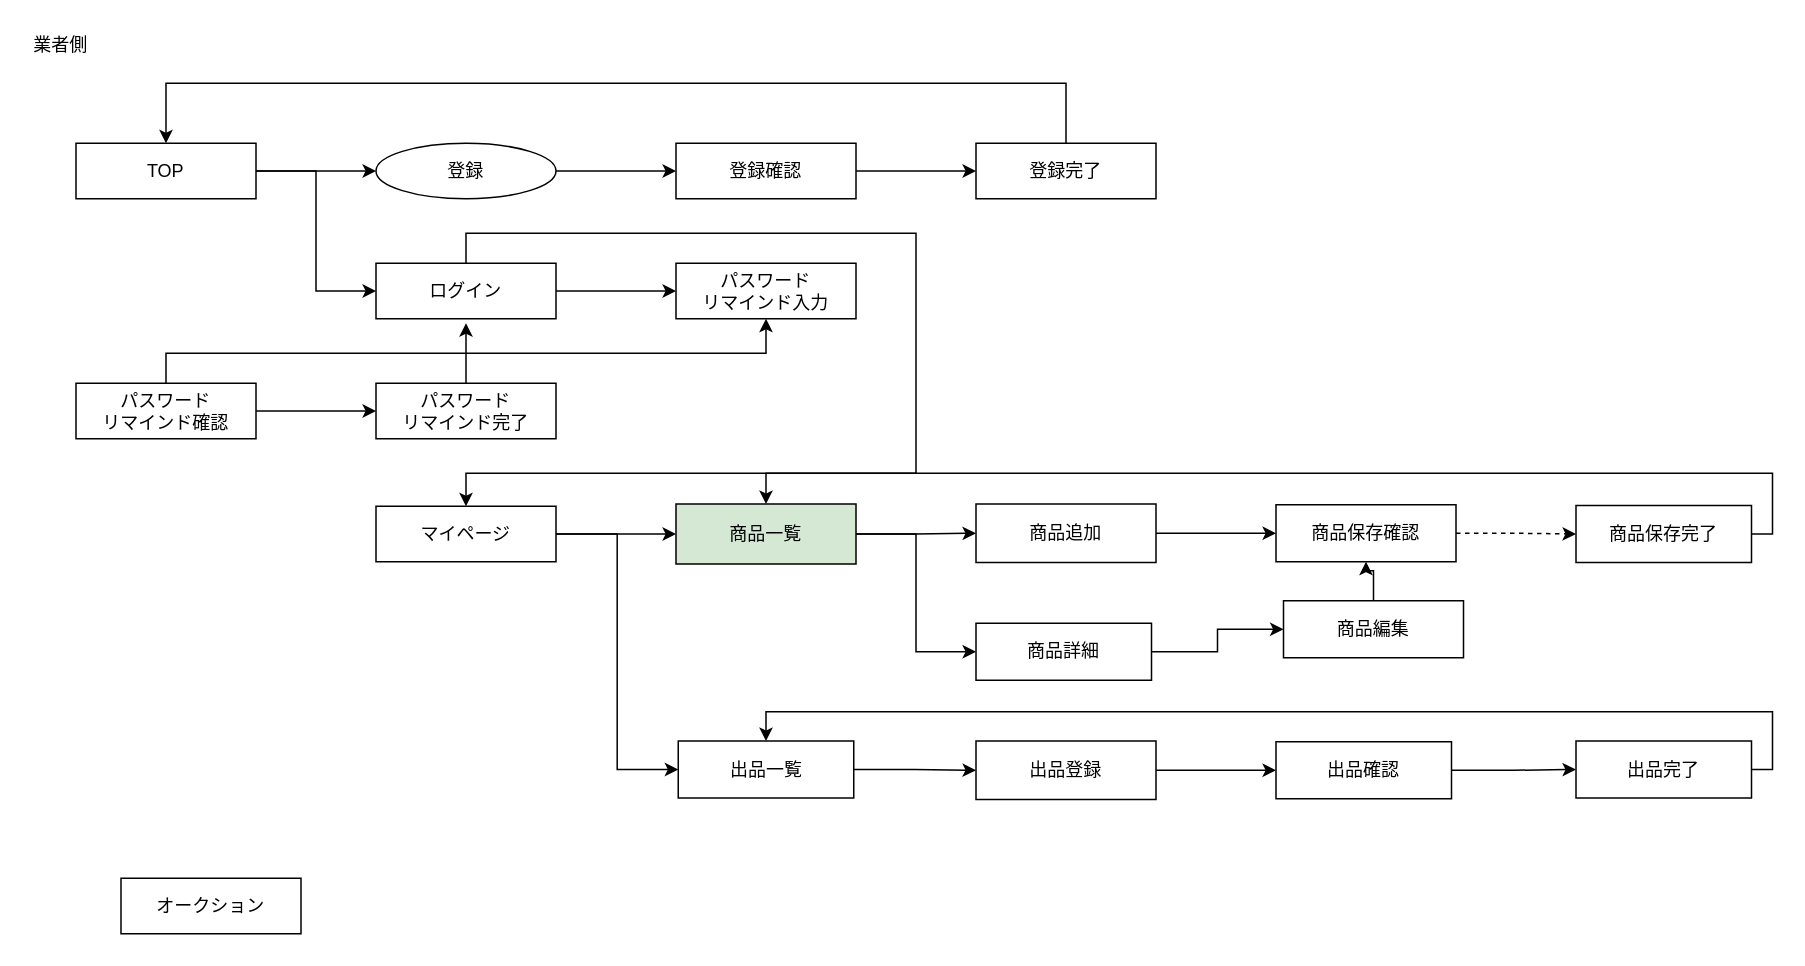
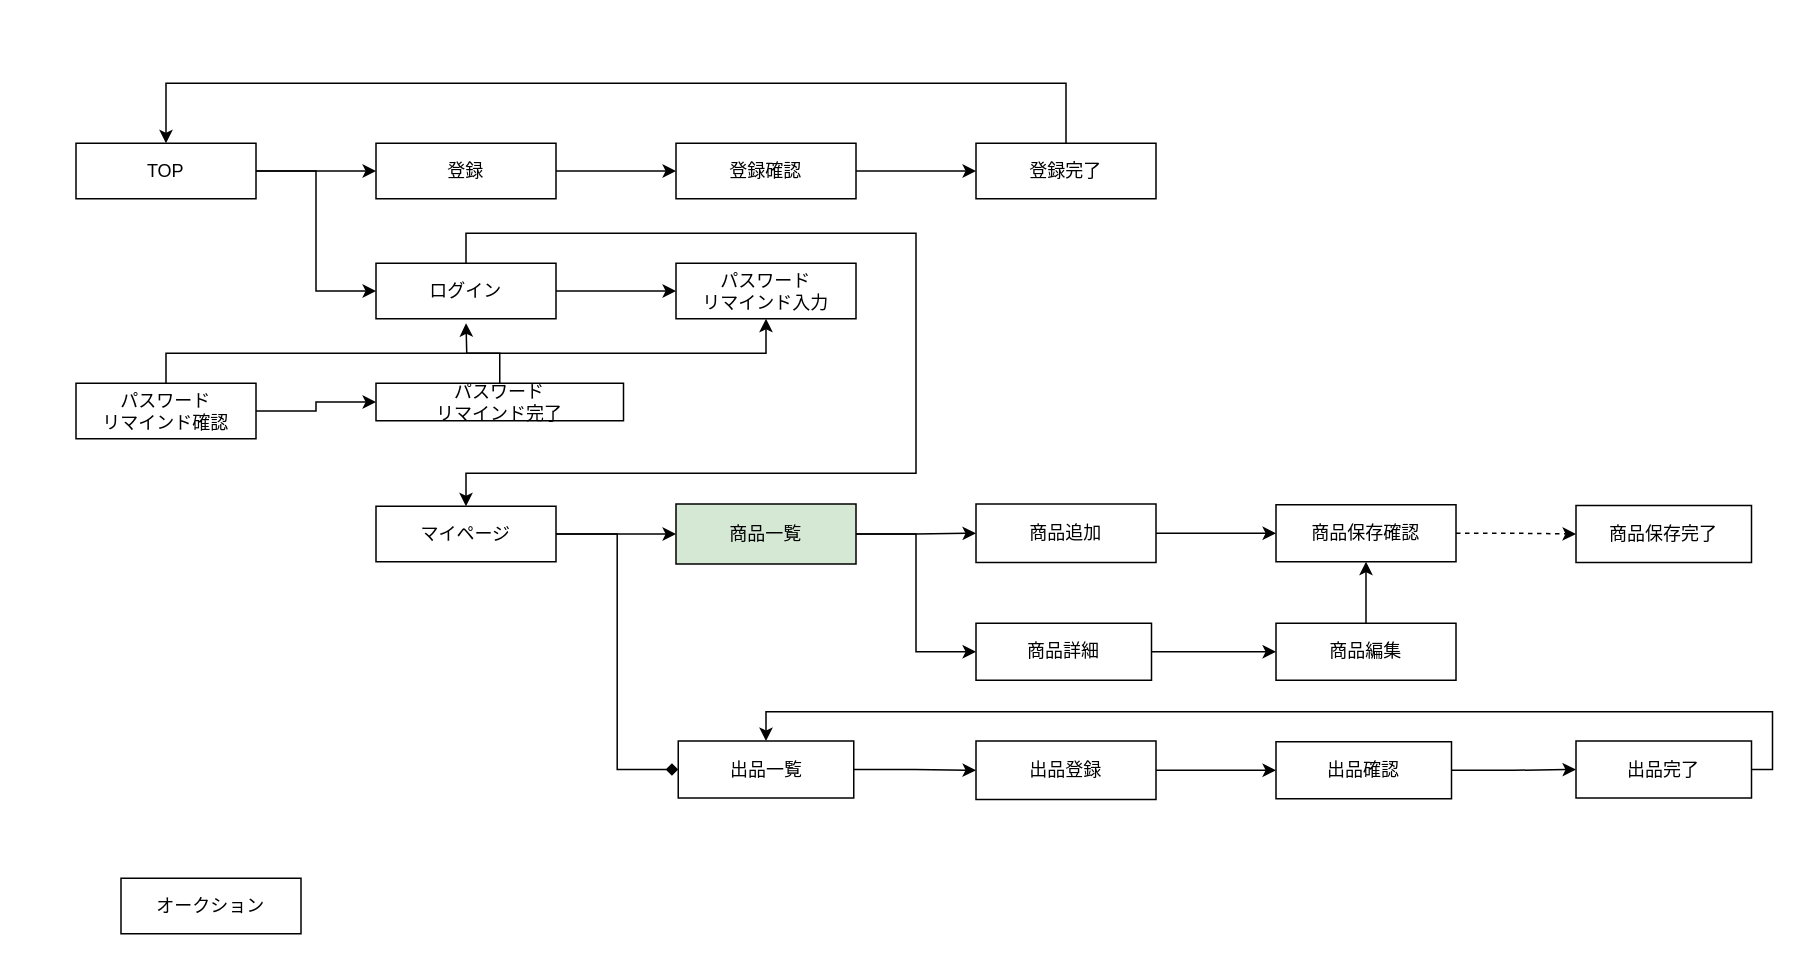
(68, 46) -> none
(466, 171) -> (466, 171)
(466, 411) -> (500, 402)
(1386, 473) -> none
(1373, 629) -> (1366, 652)
(666, 770) -> (665, 770)
